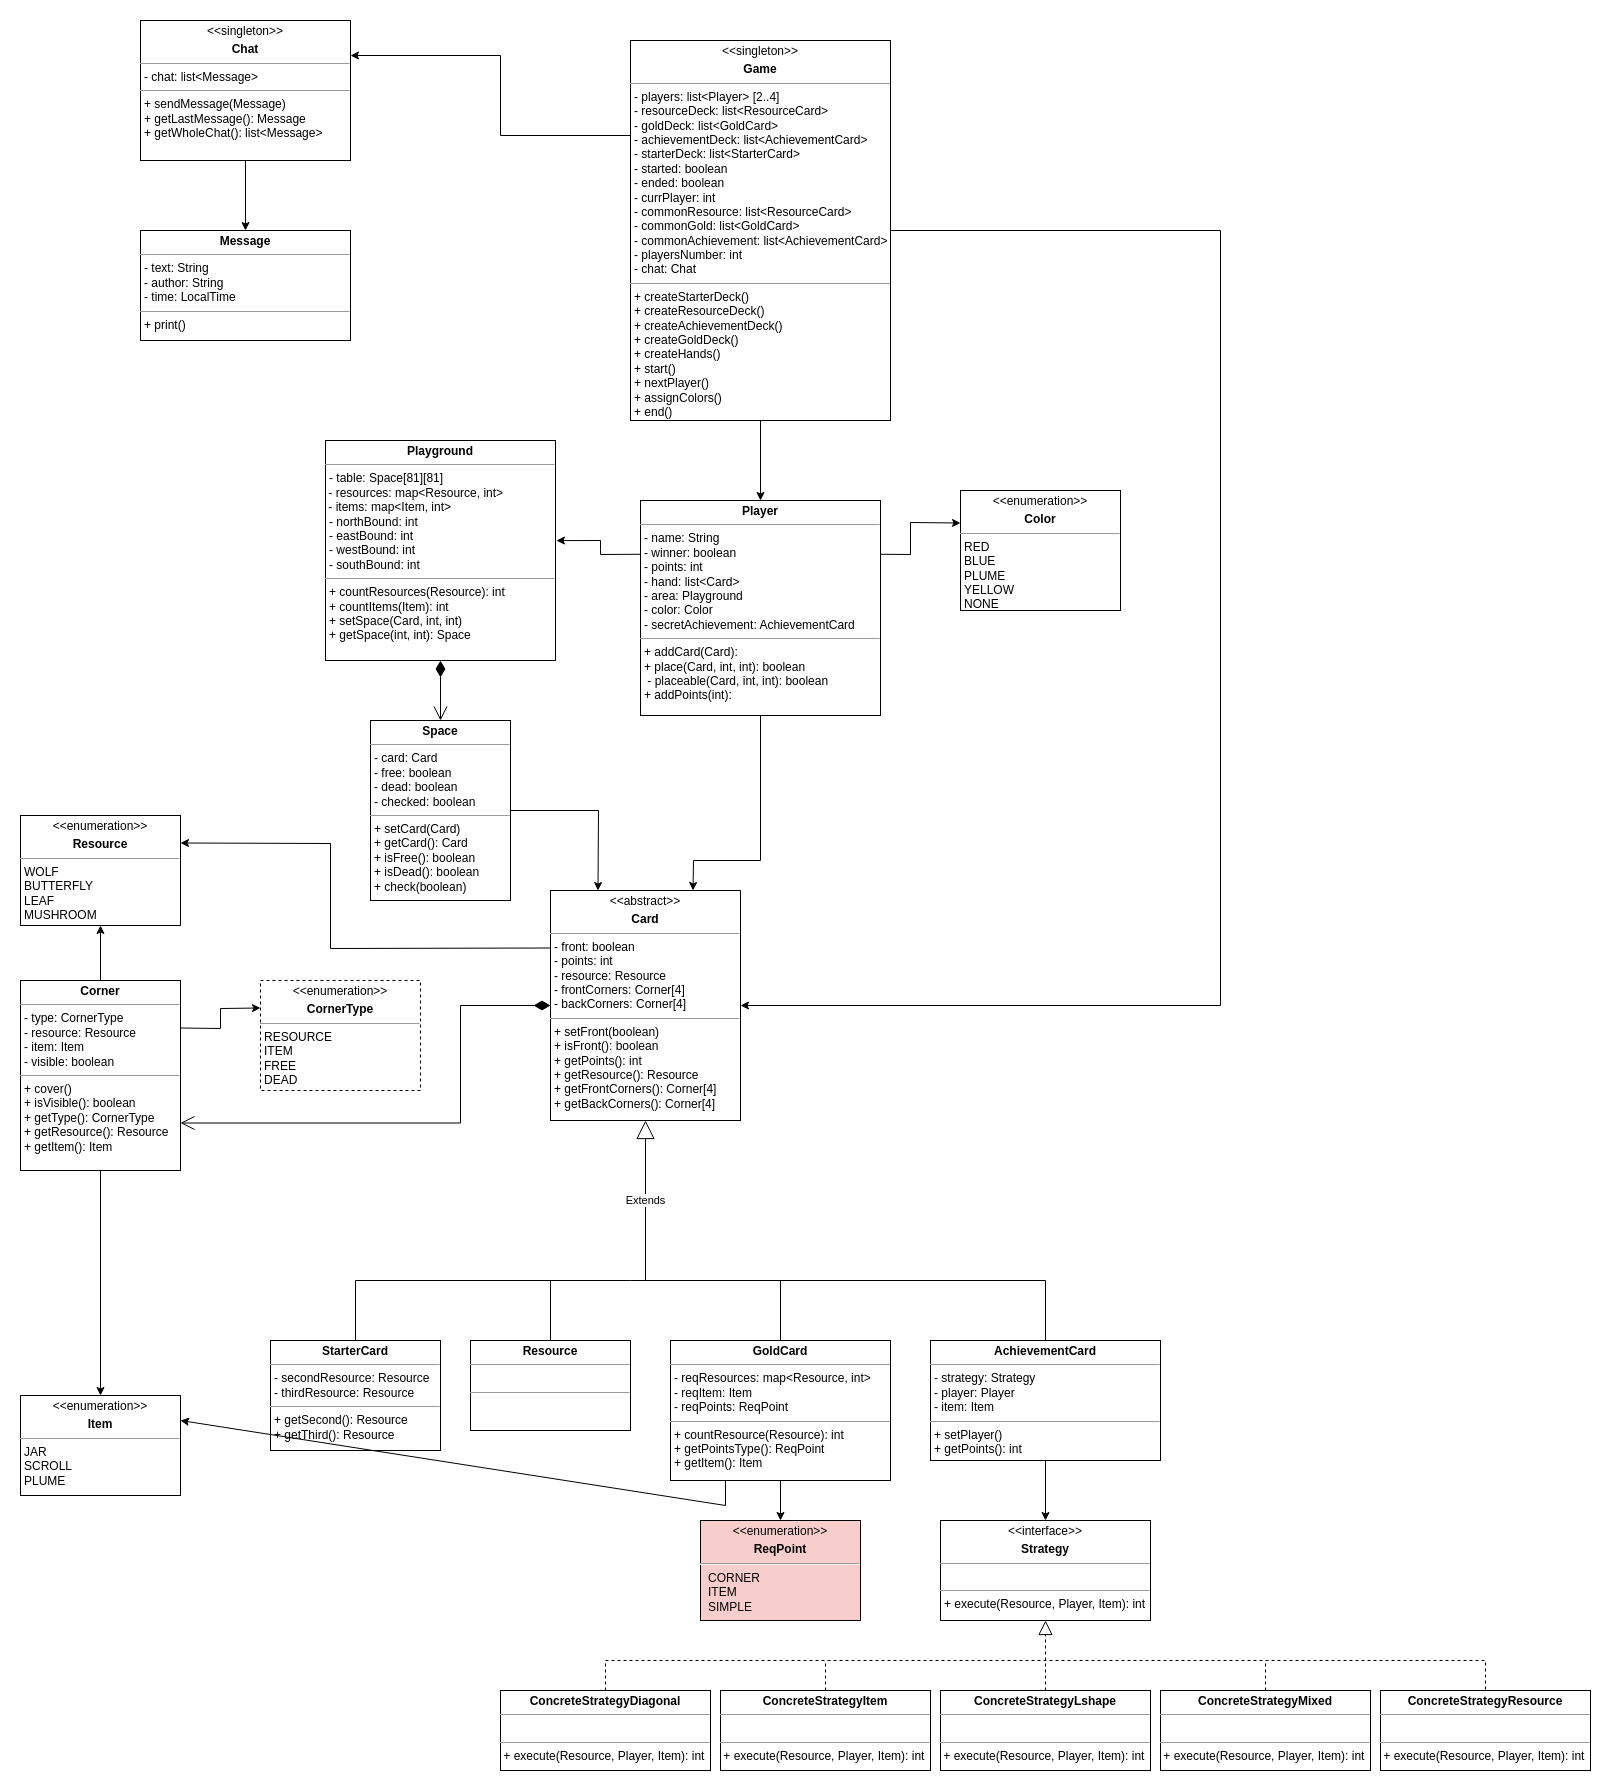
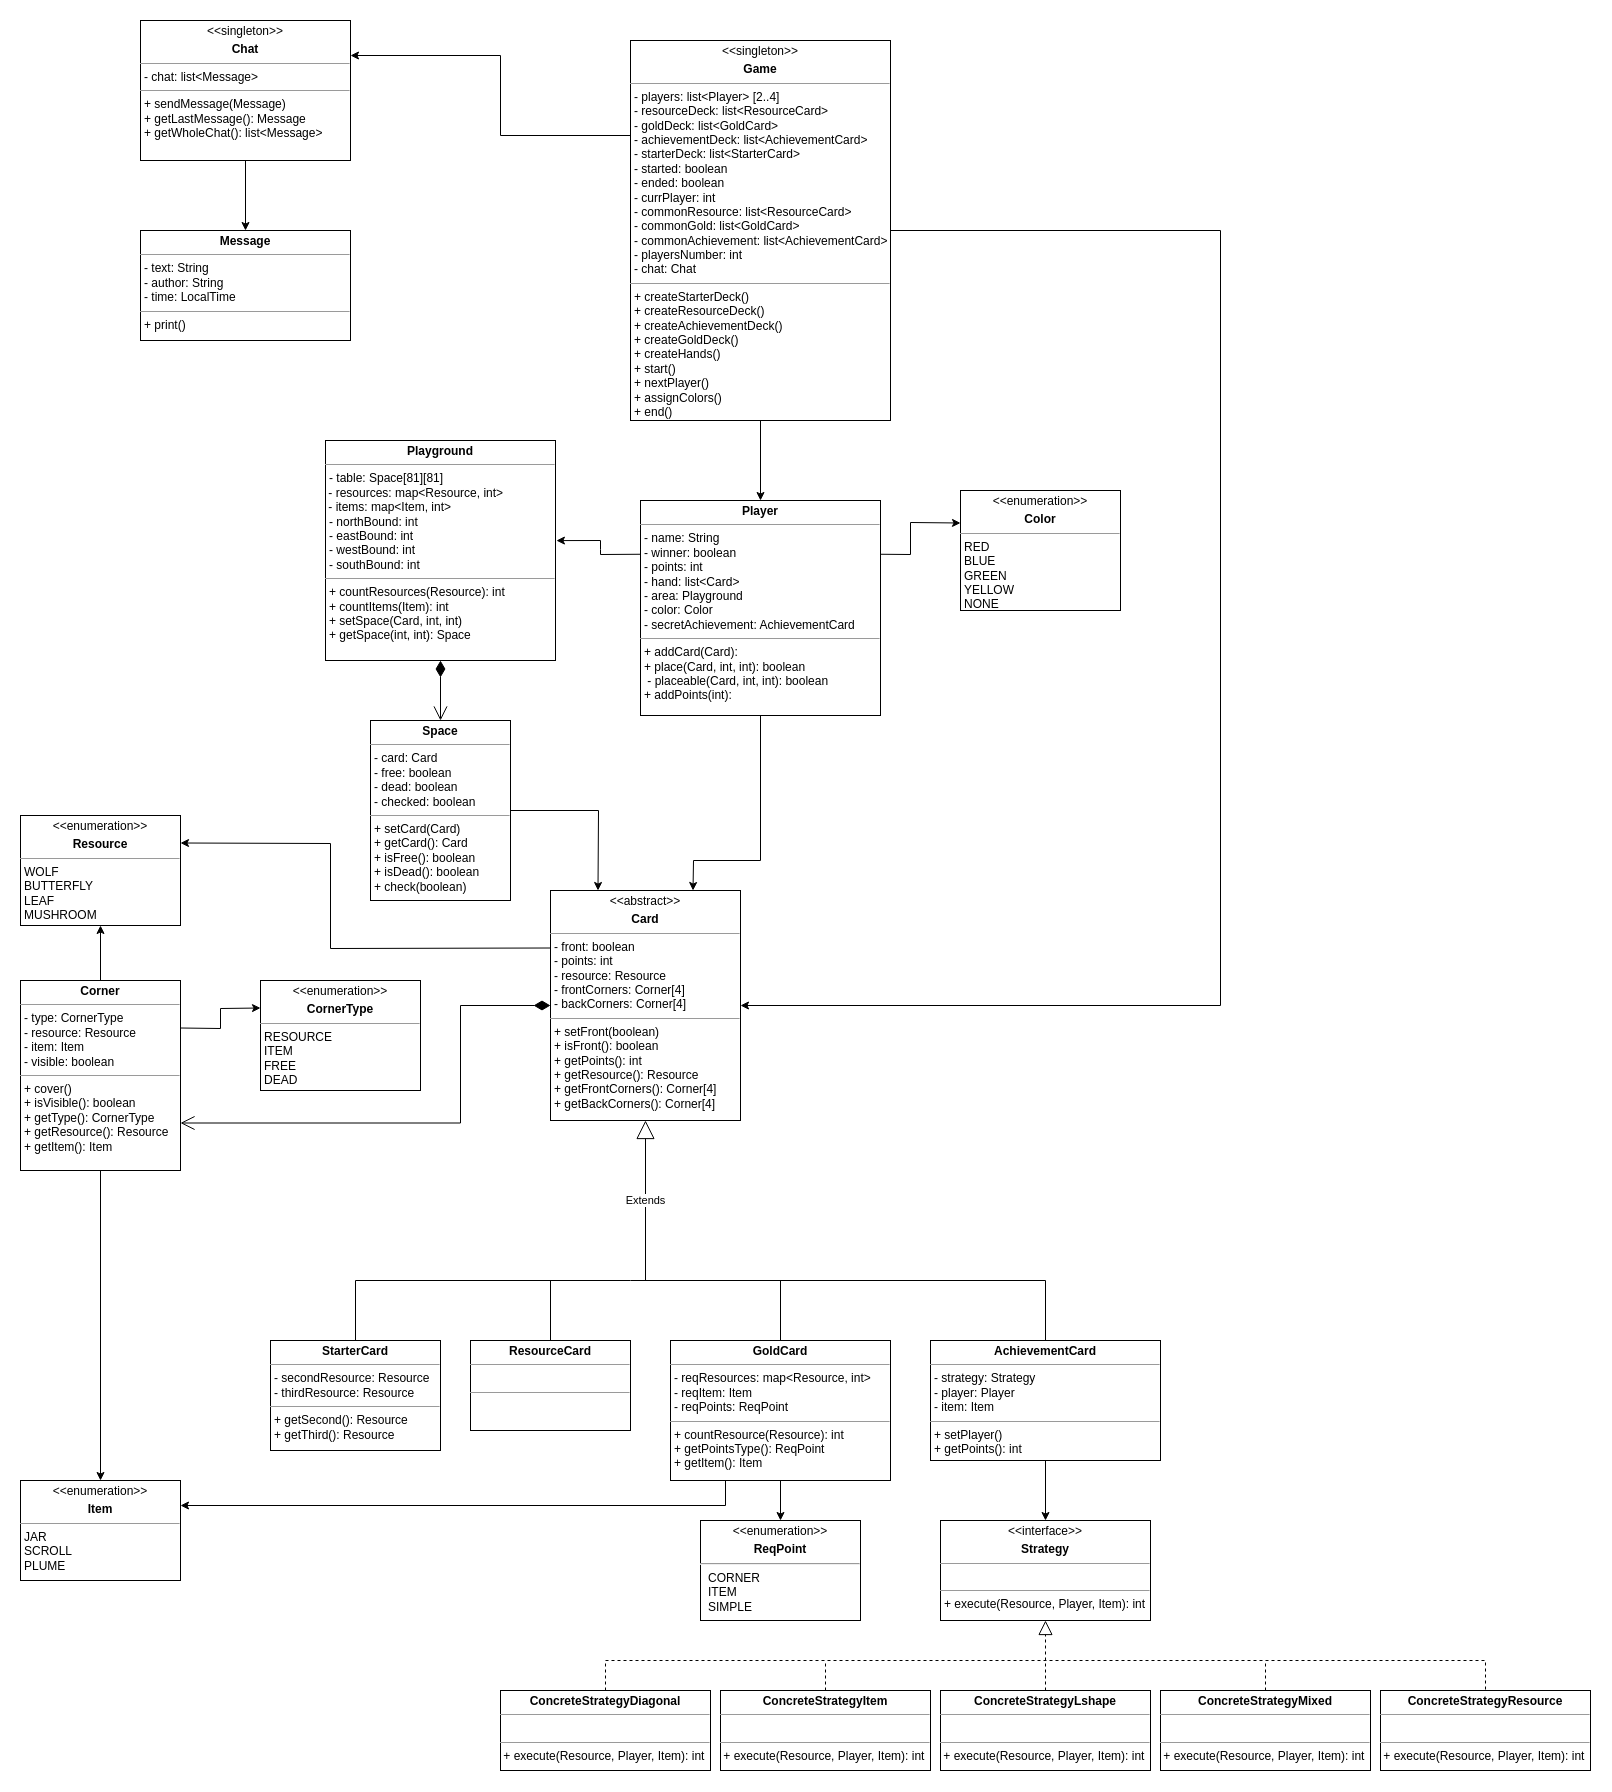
(1009, 541) -> (1009, 541)
(341, 1036) -> (341, 1036)
(497, 1348) -> (511, 1348)
(101, 1446) -> (101, 1531)
(781, 1571) -> (781, 1571)
